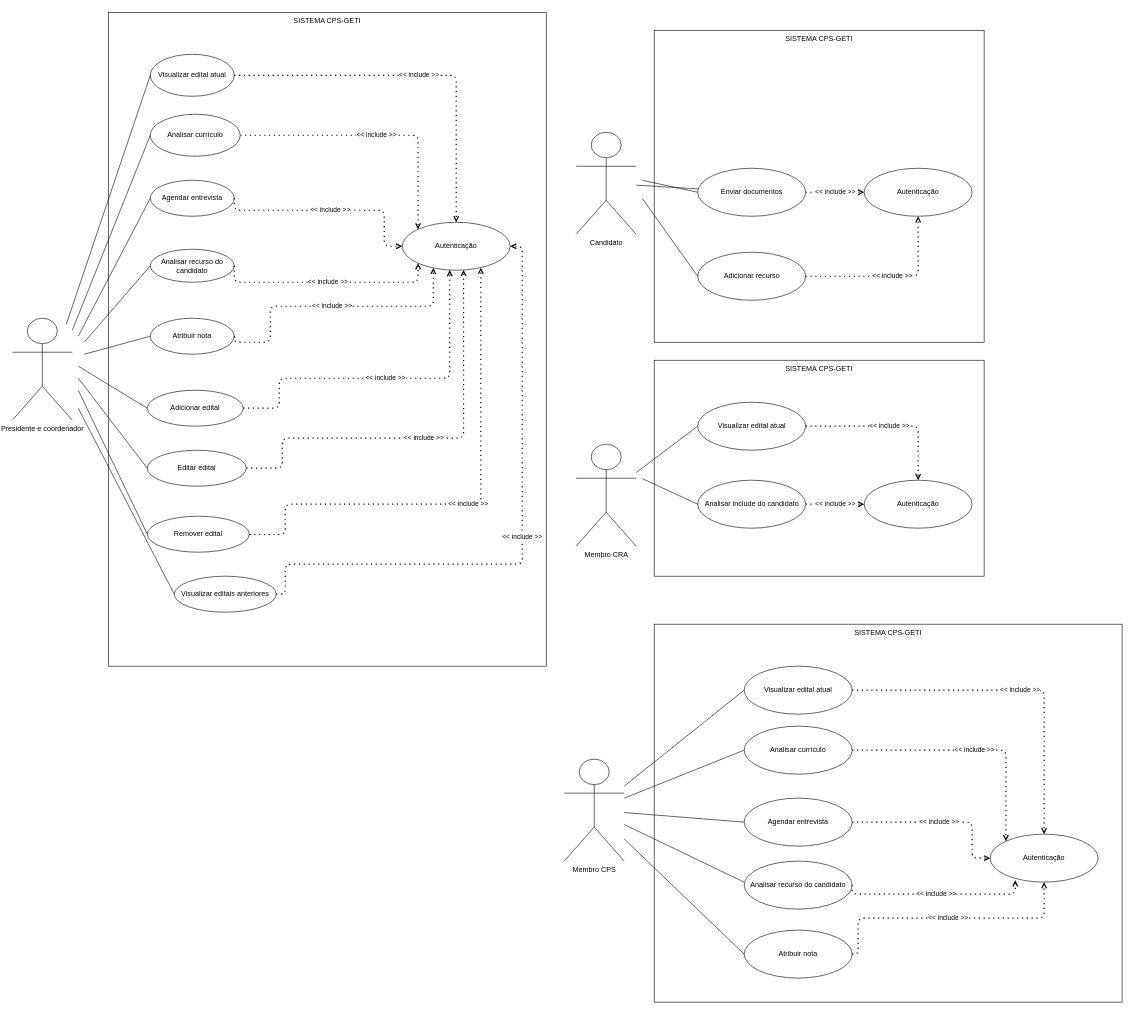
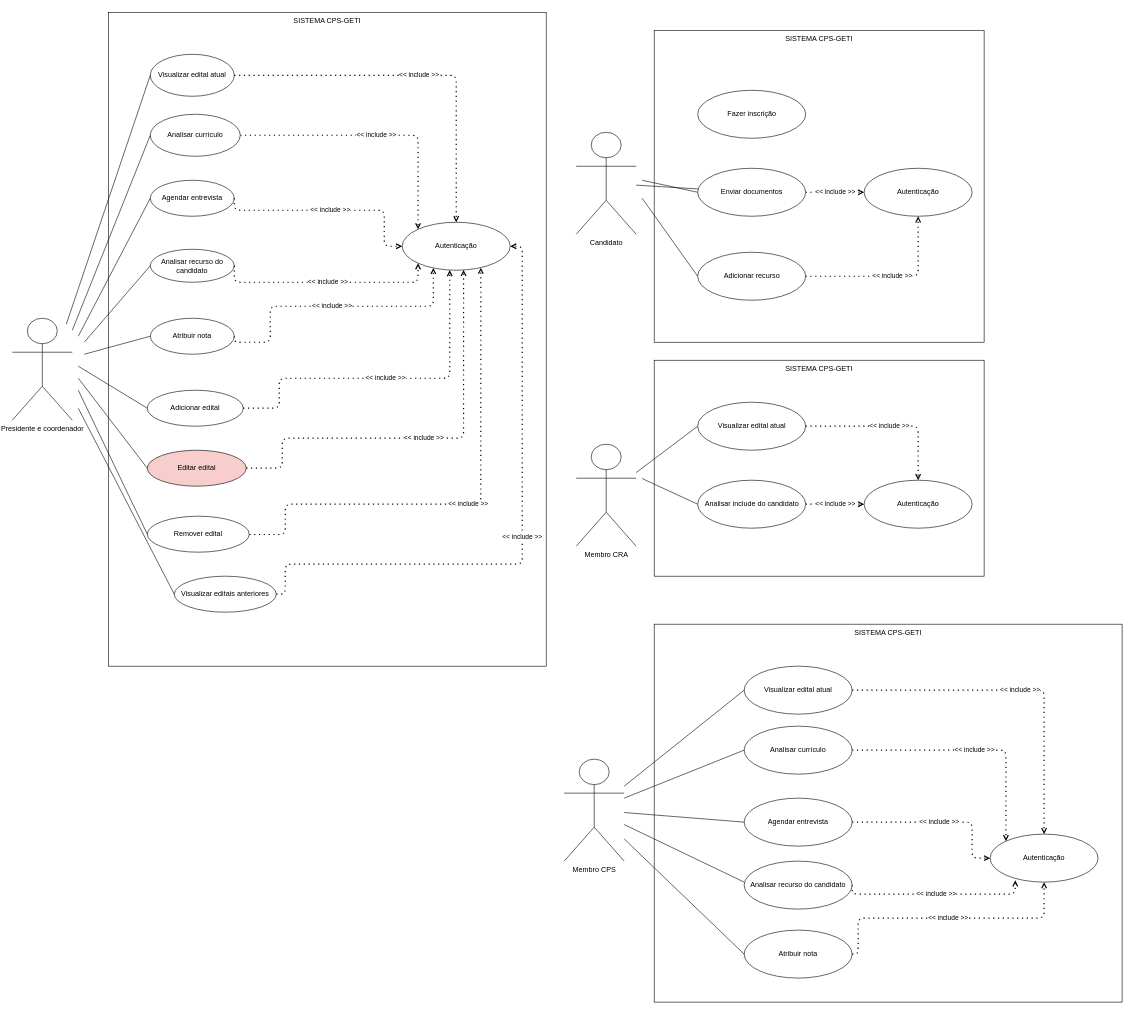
none -> (752, 114)
(197, 468) -> (197, 468)
